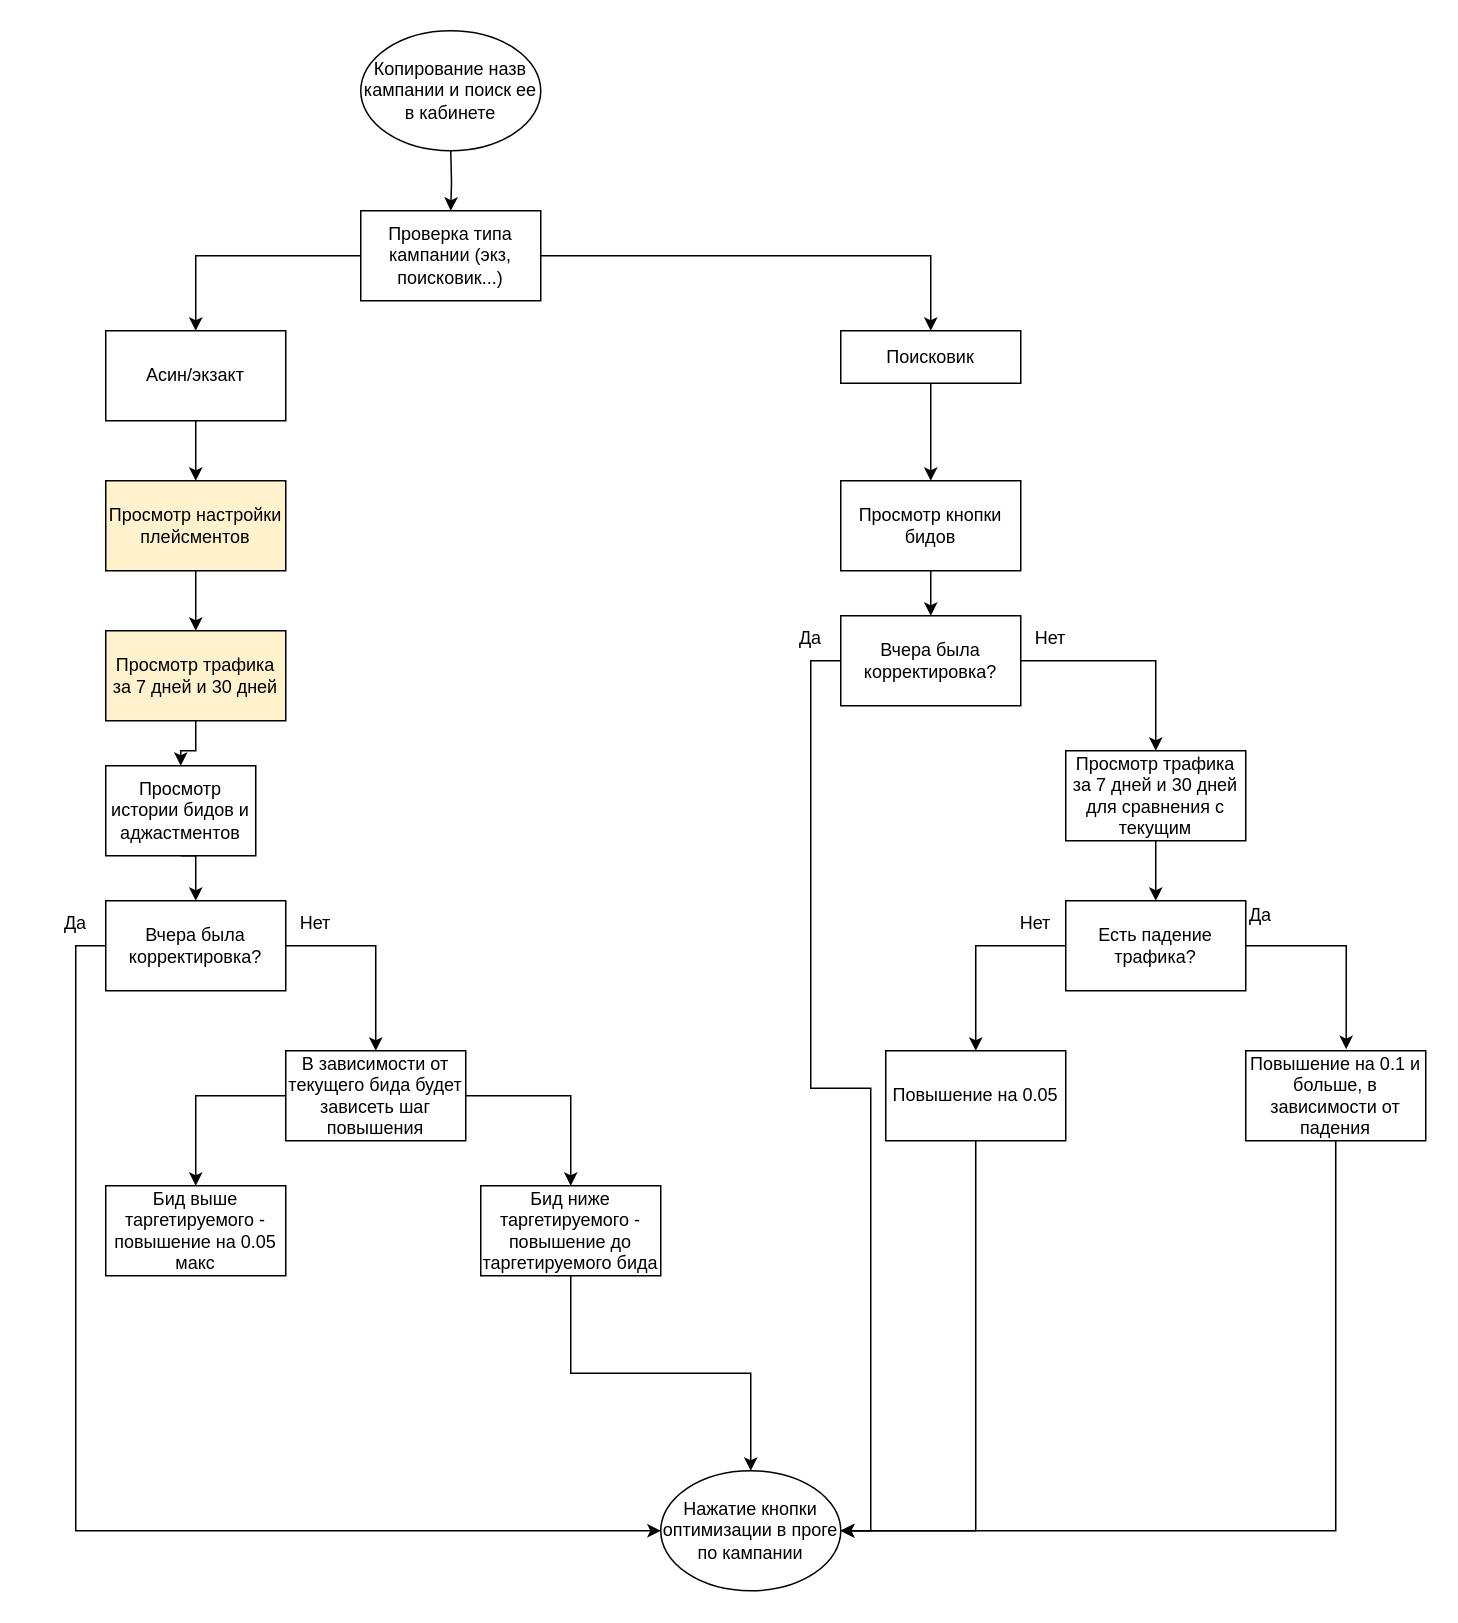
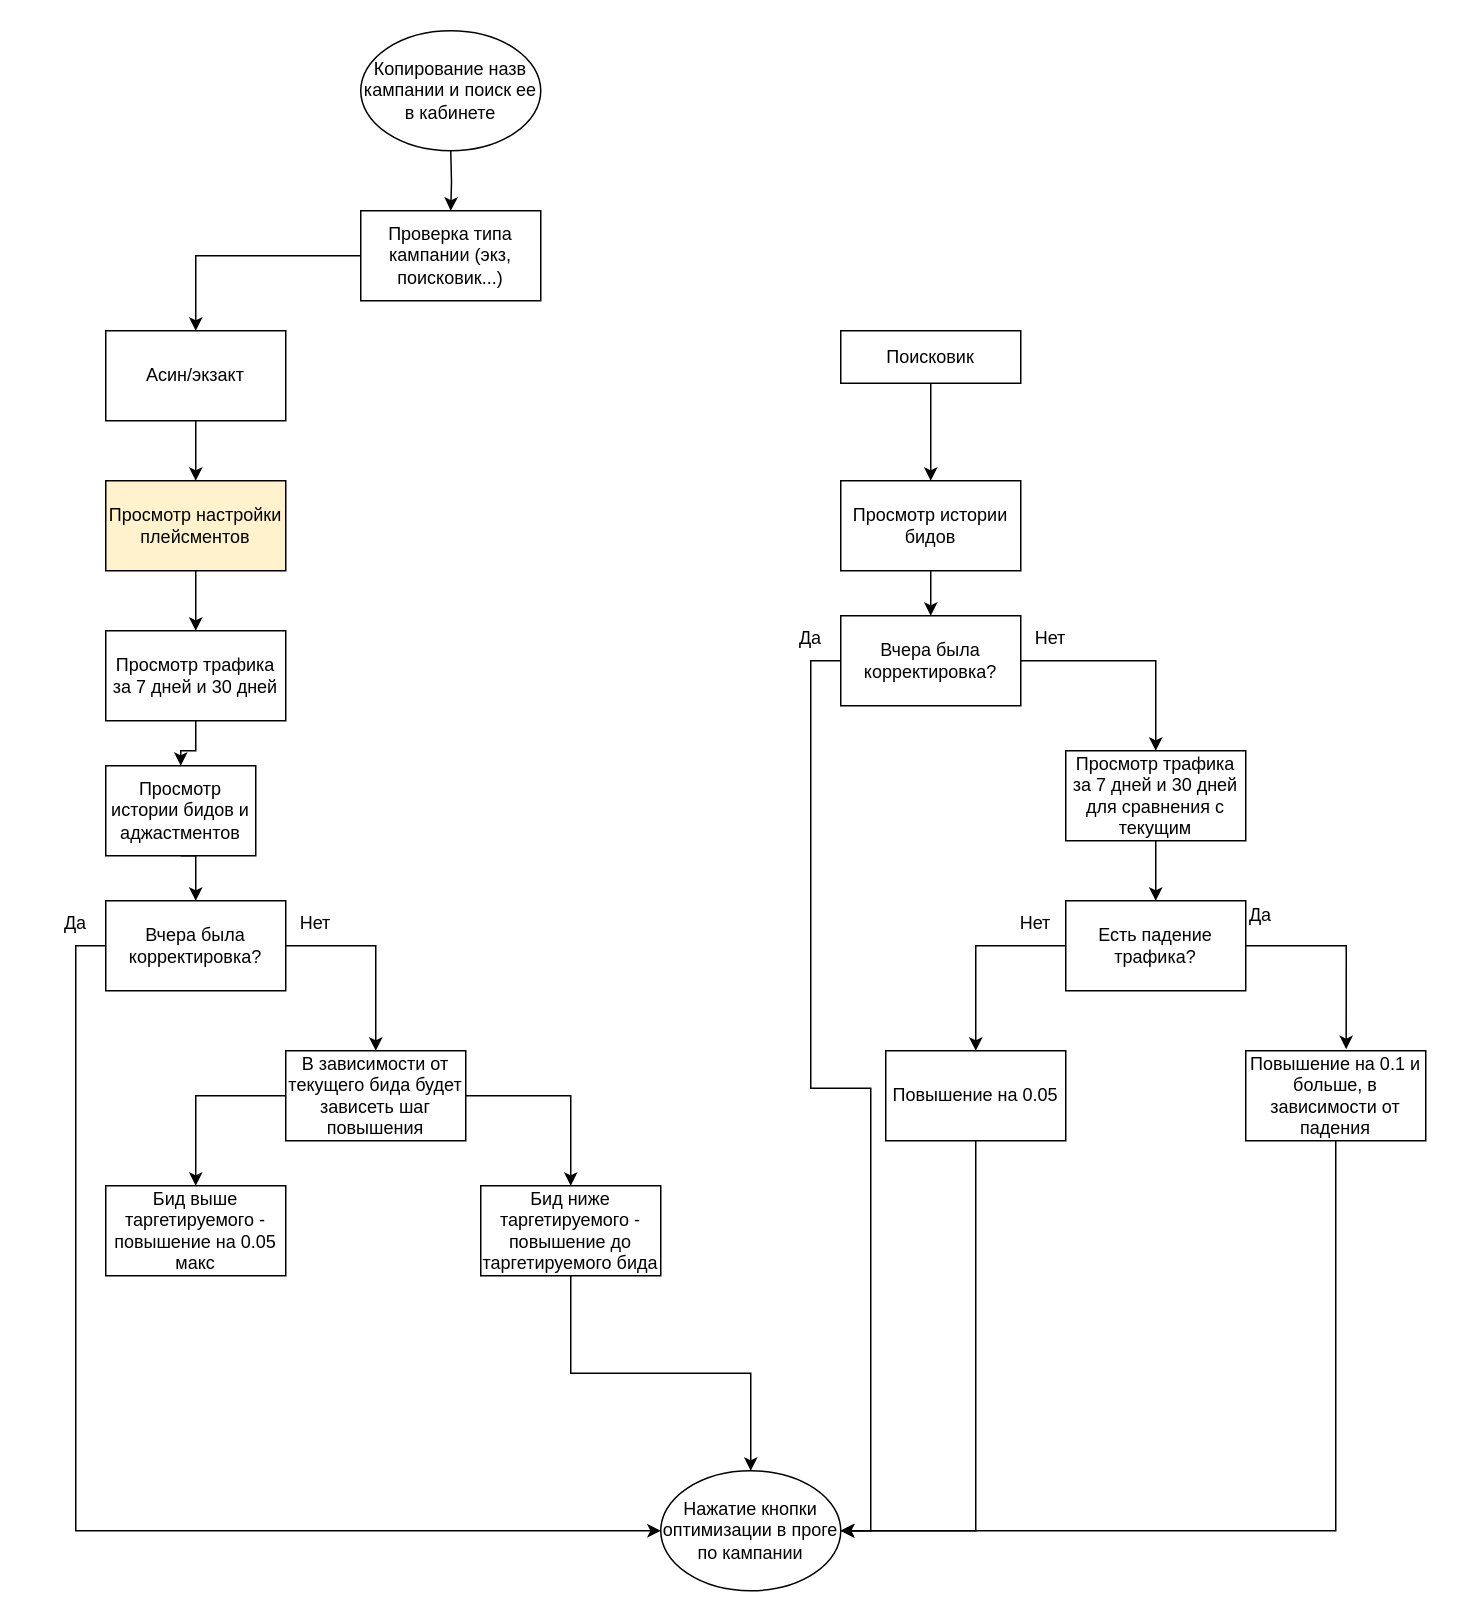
(768, 256) -> none
(931, 526) -> (931, 526)
(196, 676) -> (196, 676)
